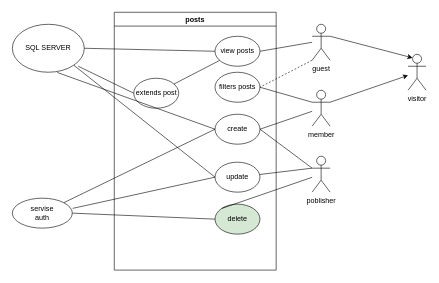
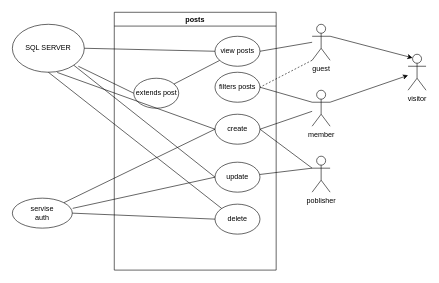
(267, 193) -> (135, 140)
(238, 219) -> (238, 219)
